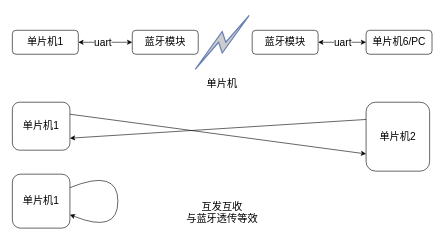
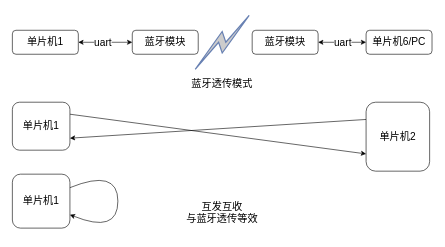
(222, 84) -> (222, 84)
